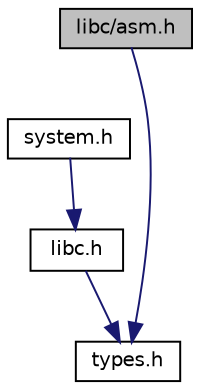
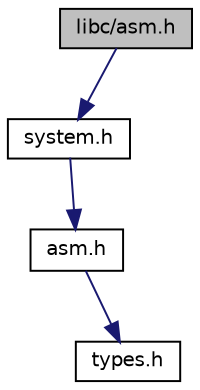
(150, 185) -> (102, 75)
(77, 250) -> (77, 250)
